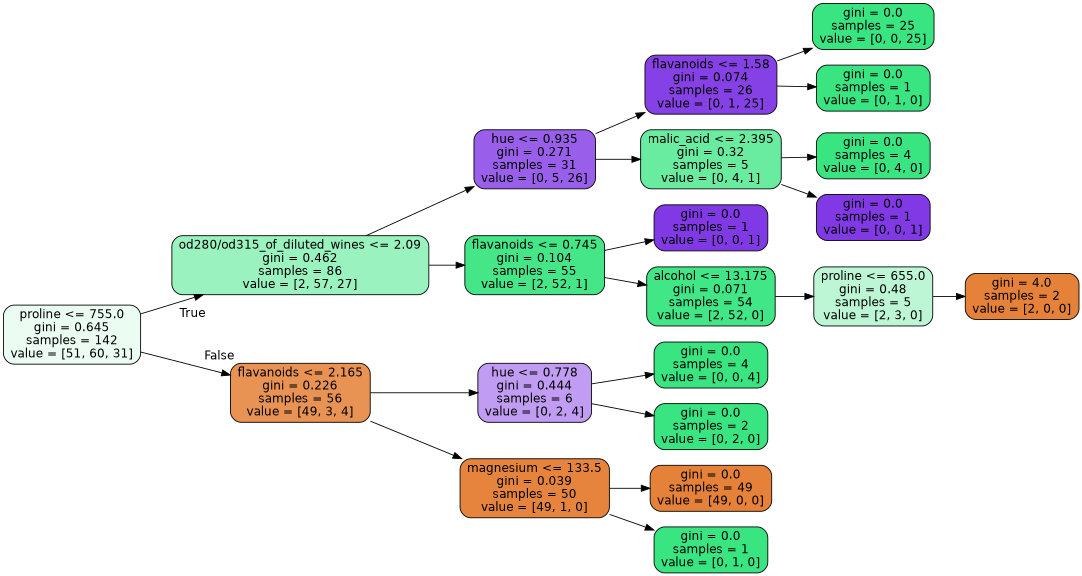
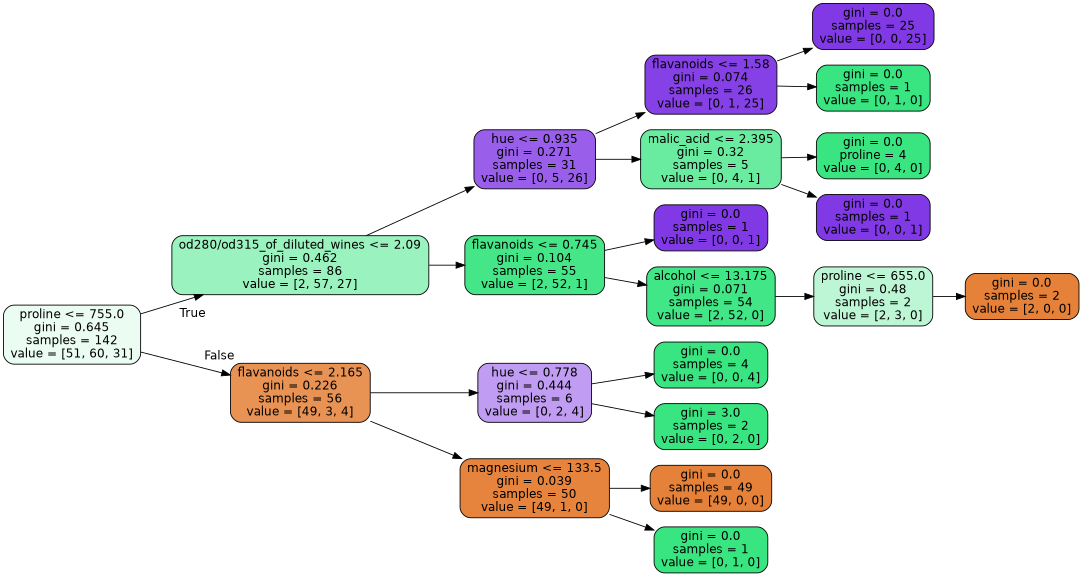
(873, 26) -> (873, 26)
(873, 156) -> (873, 156)
(873, 296) -> (873, 296)
(1022, 296) -> (1022, 296)
(711, 427) -> (711, 427)
